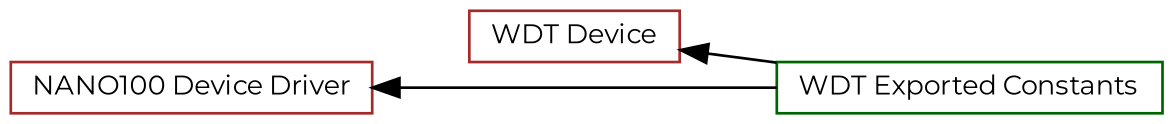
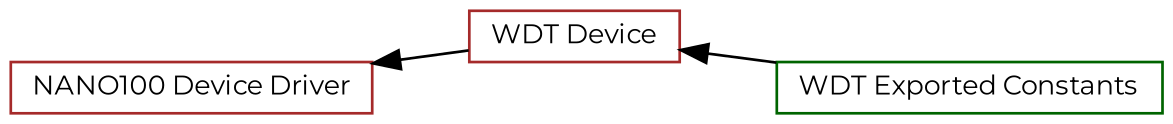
(588, 88) -> (434, 55)
